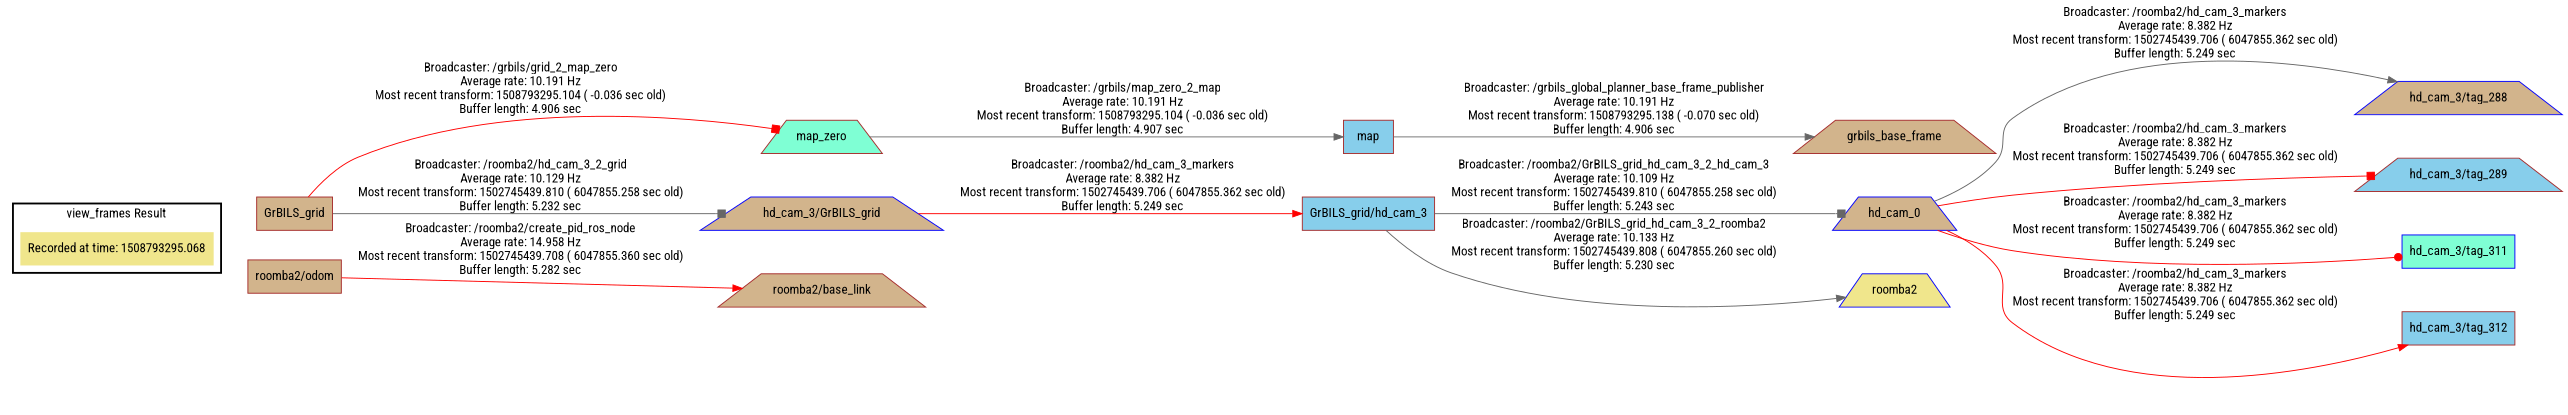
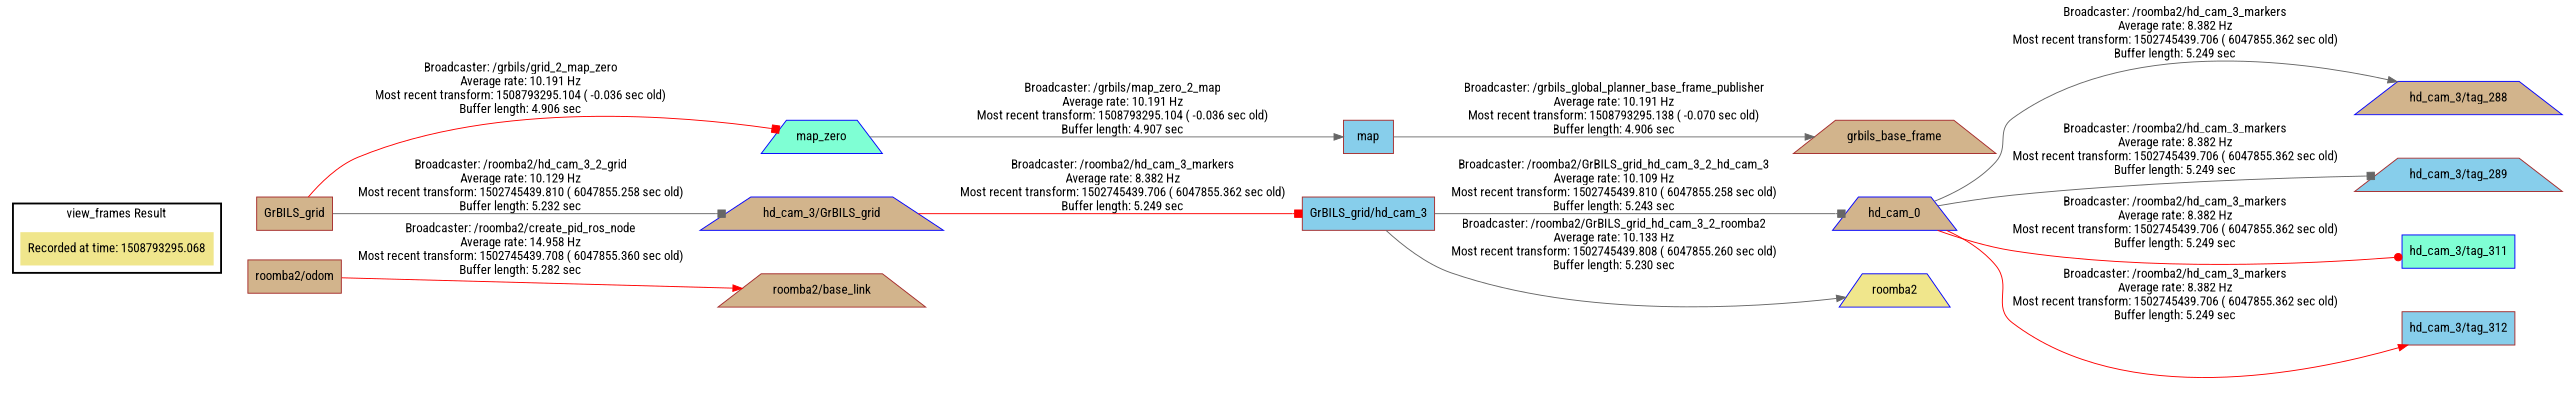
(822, 137) -> (822, 137)
(2151, 184) -> (2151, 184)
(1105, 214) -> (1105, 214)
